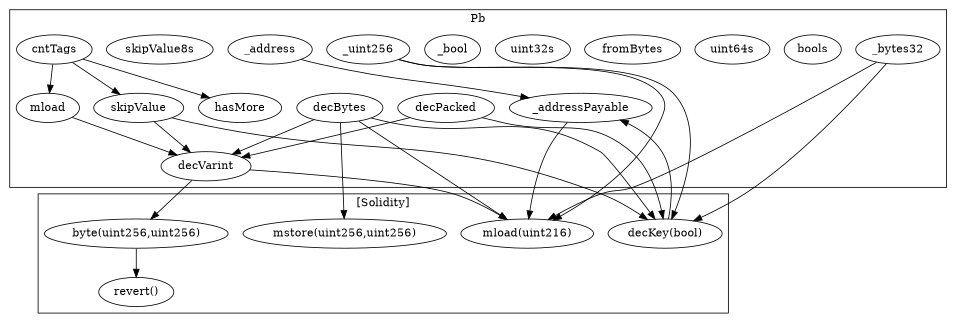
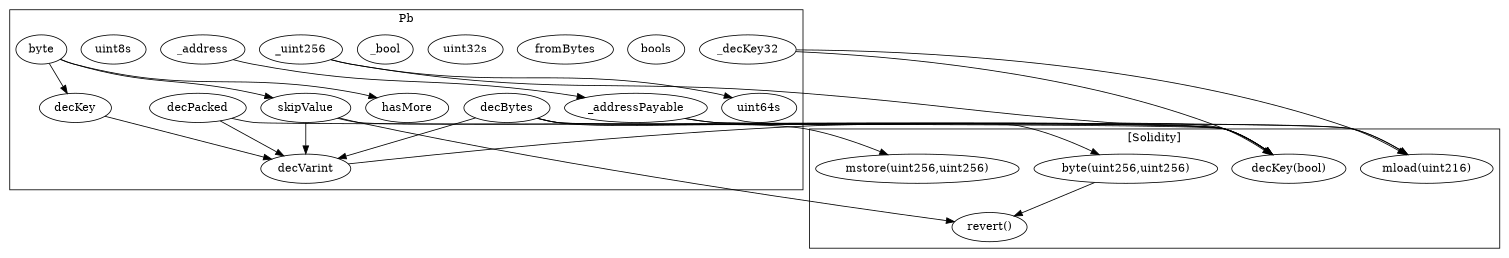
(54, 49) -> (41, 49)
(160, 49) -> (114, 49)
(898, 49) -> (748, 49)
(646, 84) -> (528, 78)
(48, 108) -> (75, 108)
(667, 163) -> (978, 124)
none -> (642, 175)
(378, 181) -> none
